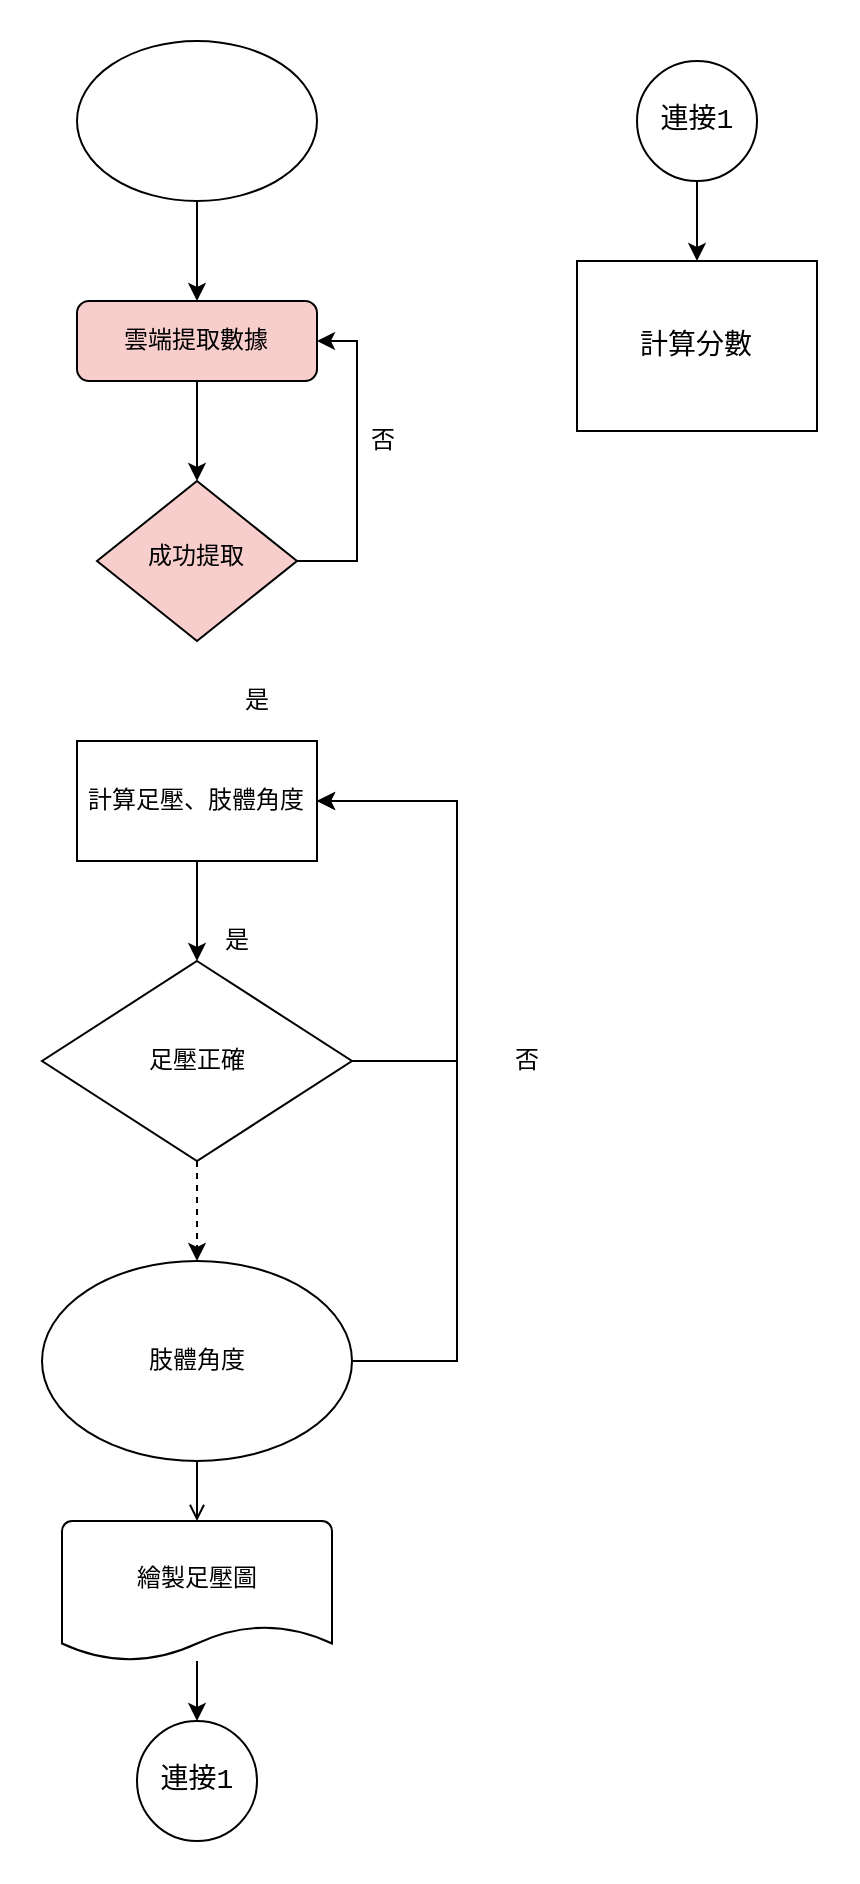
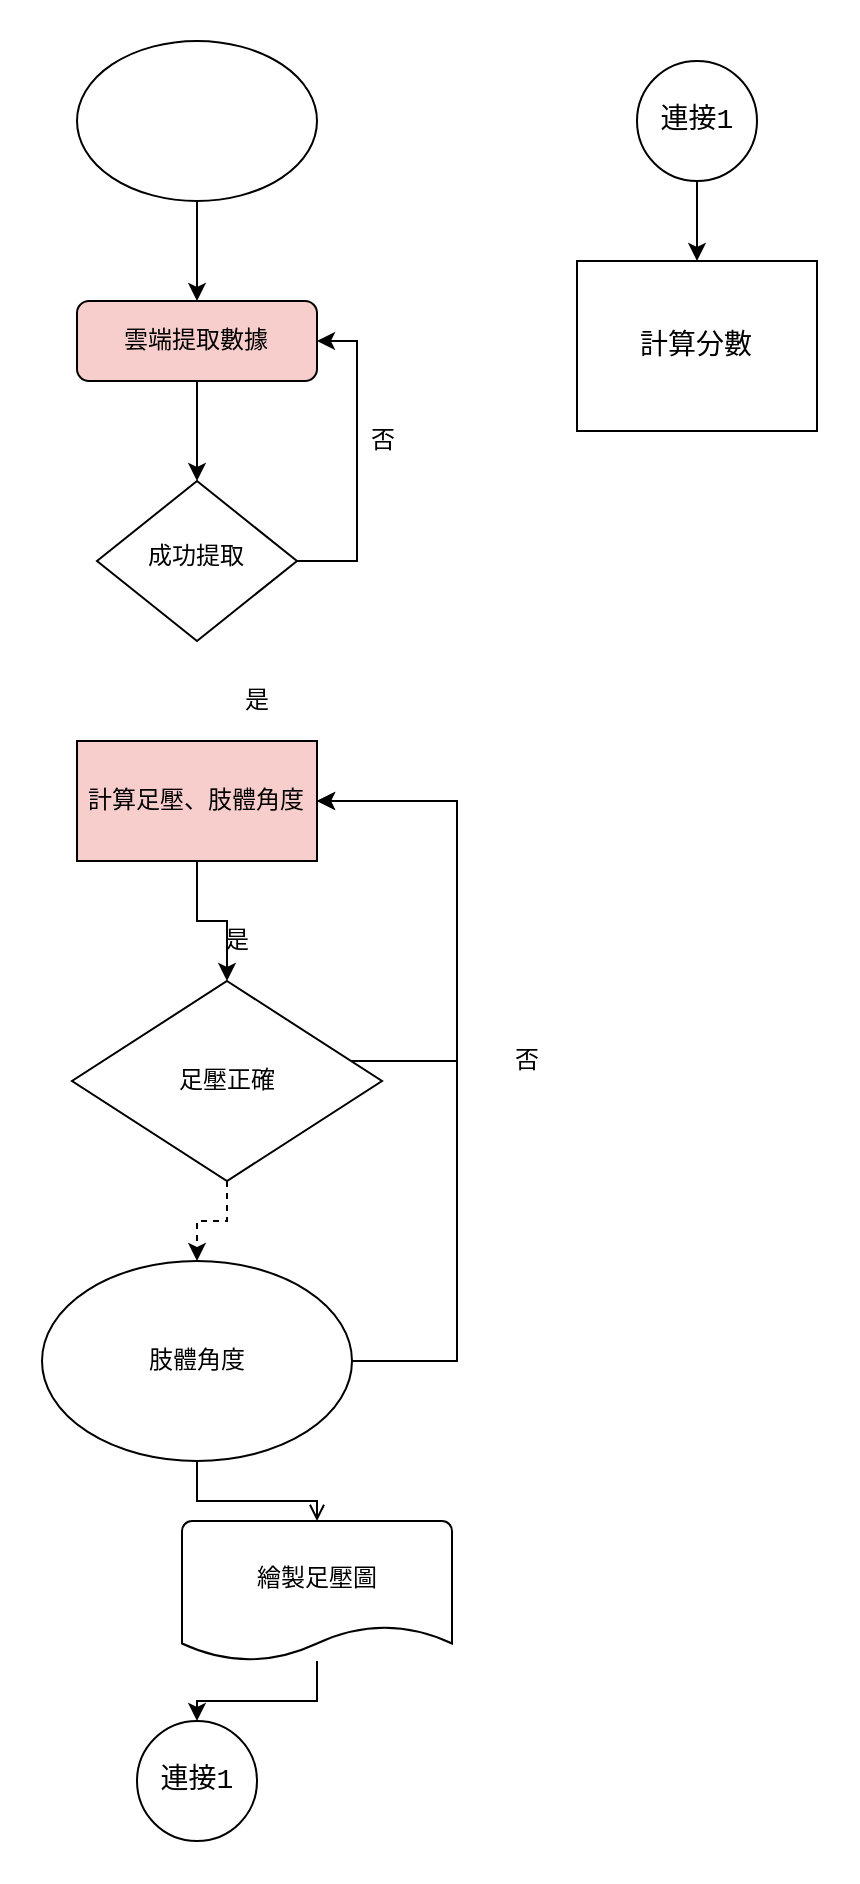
(197, 561) -> (197, 561)
(197, 801) -> (197, 801)
(197, 1061) -> (227, 1081)
(197, 1591) -> (317, 1591)
